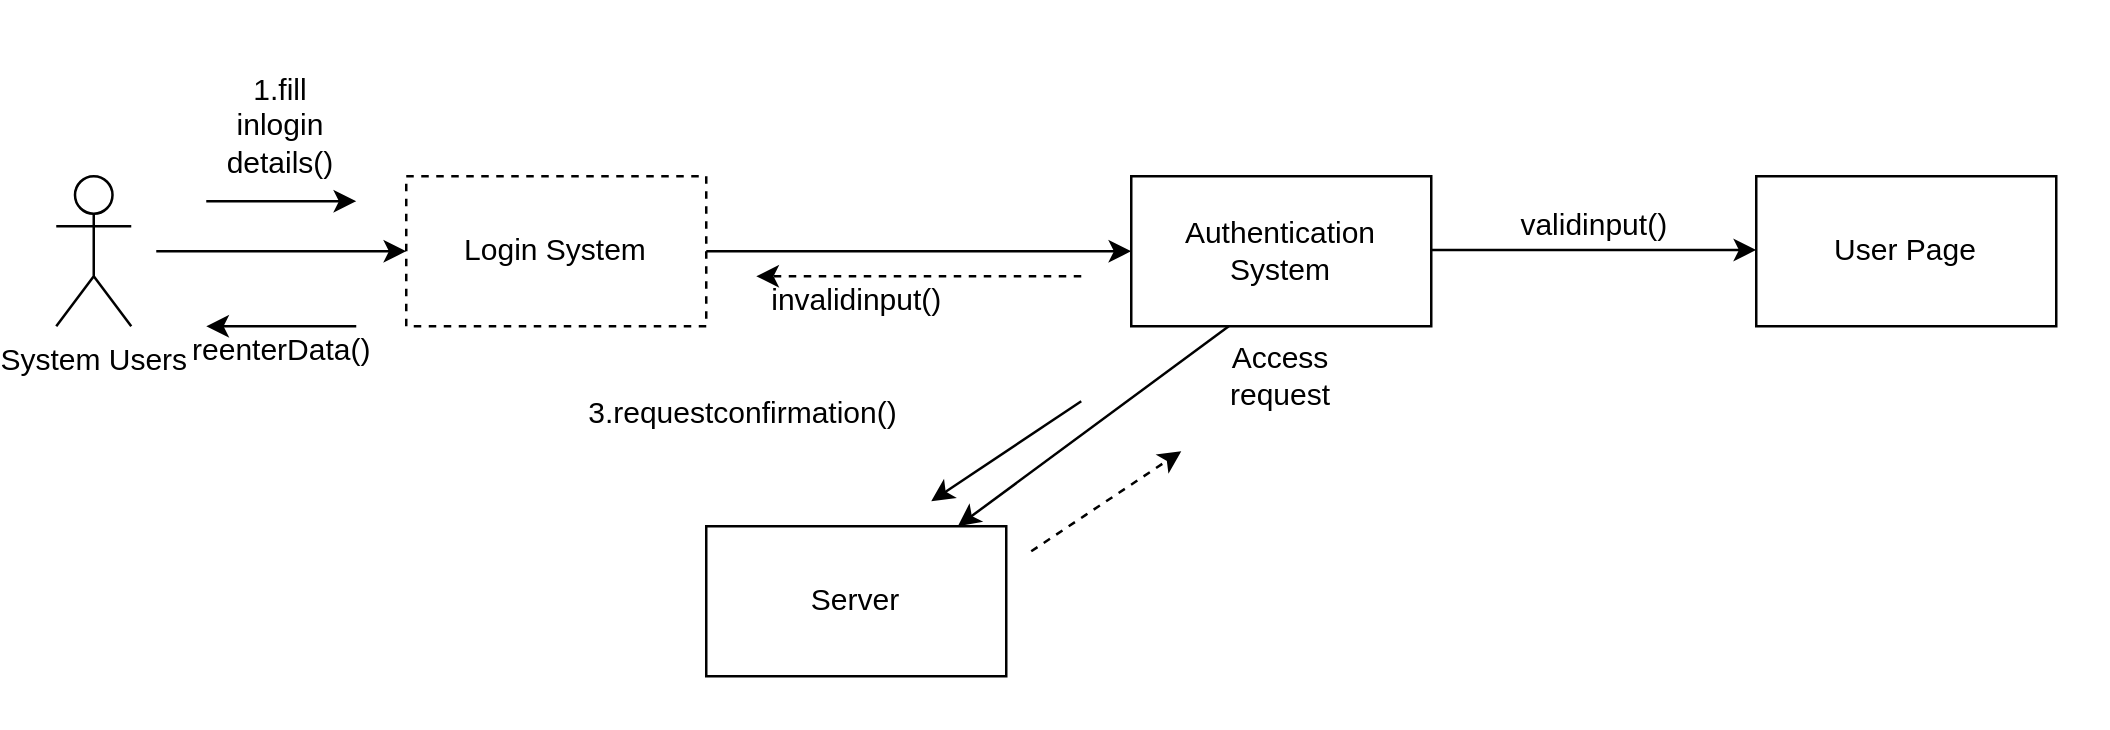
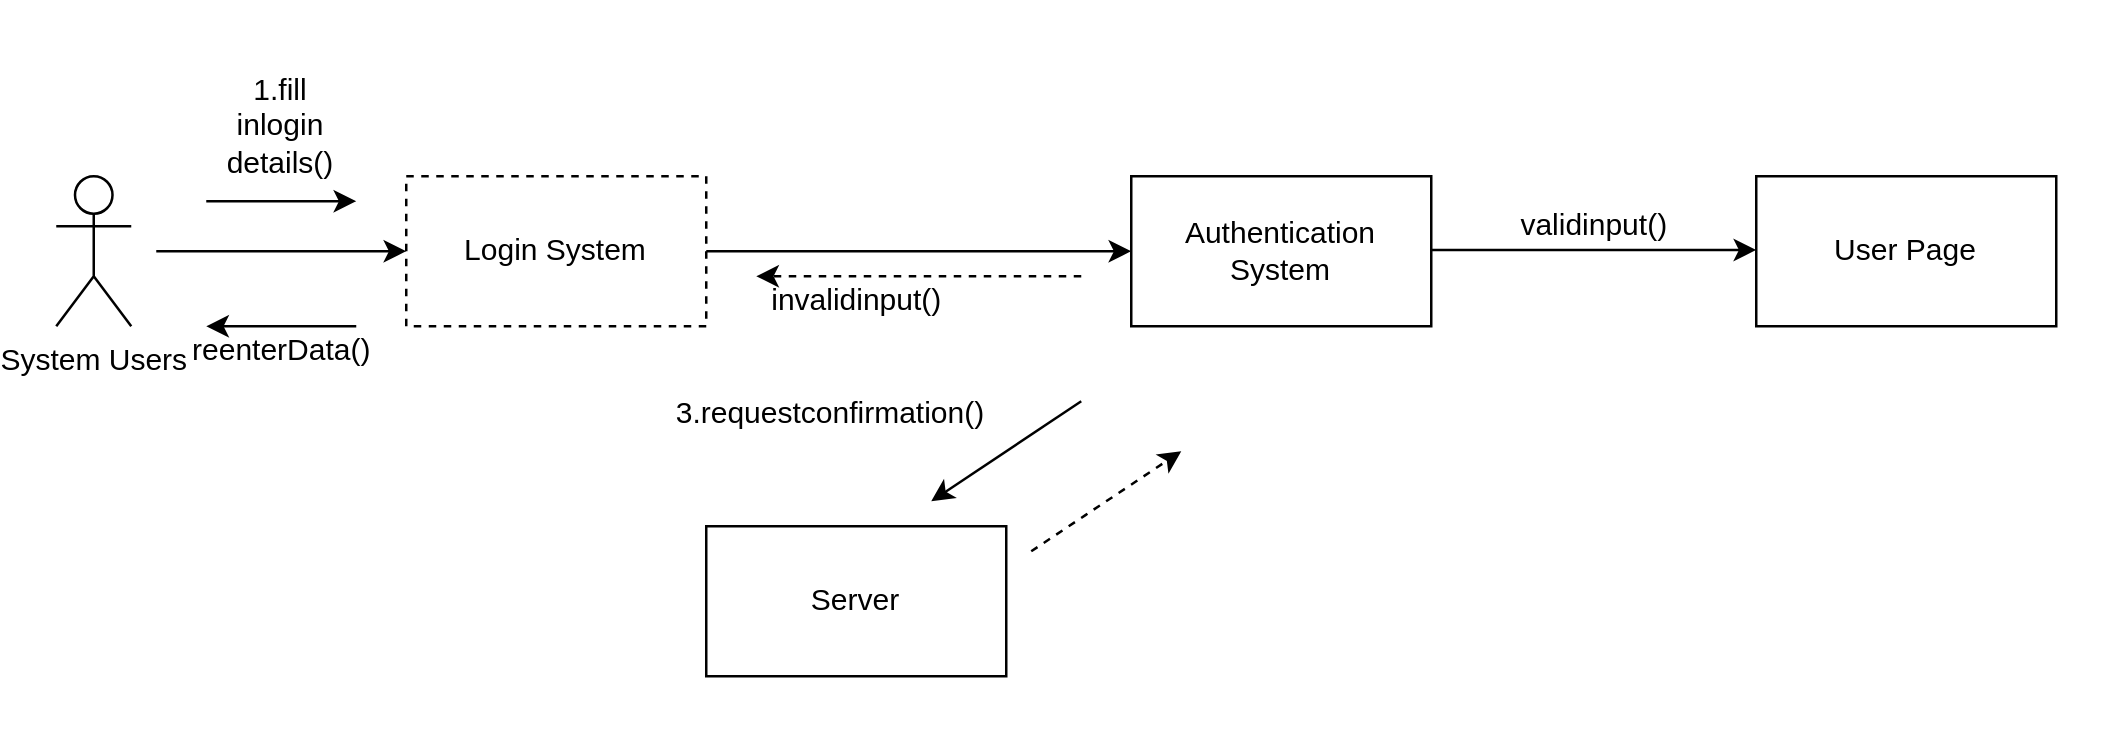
(1281, 376) -> none
(744, 414) -> (831, 414)
(1100, 422) -> none
